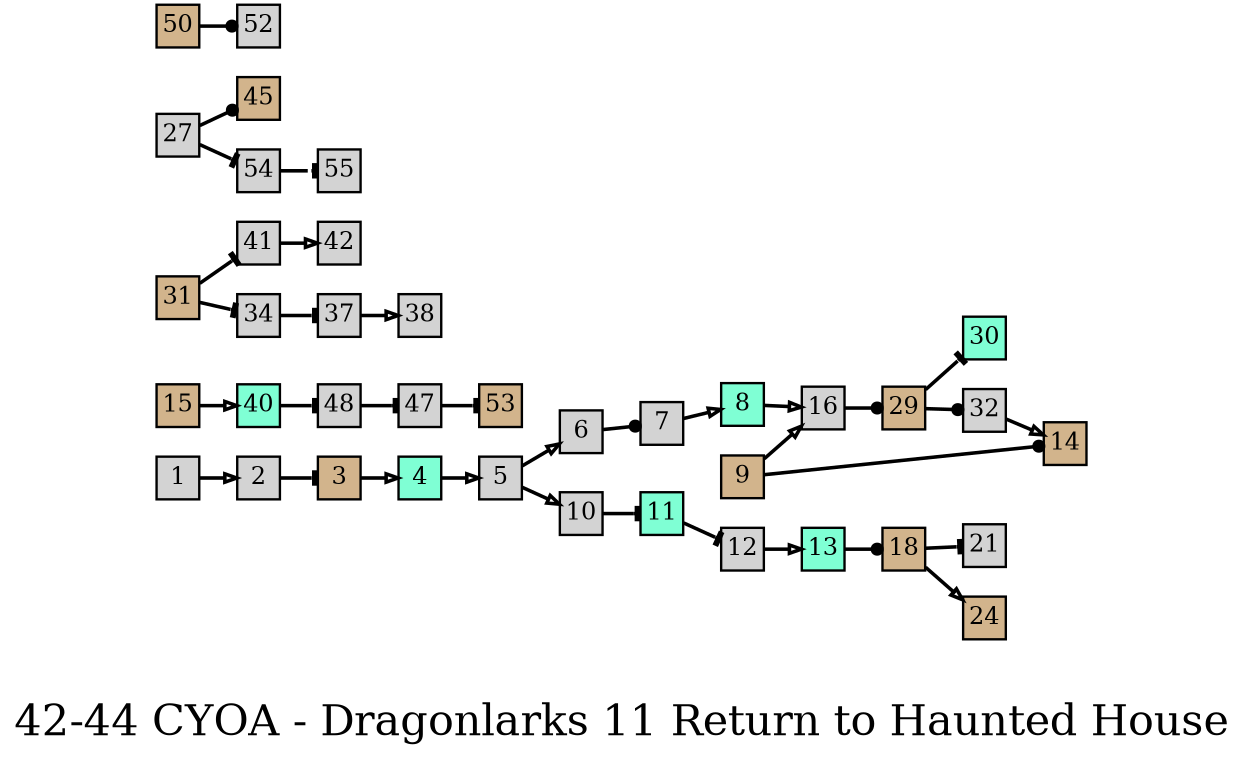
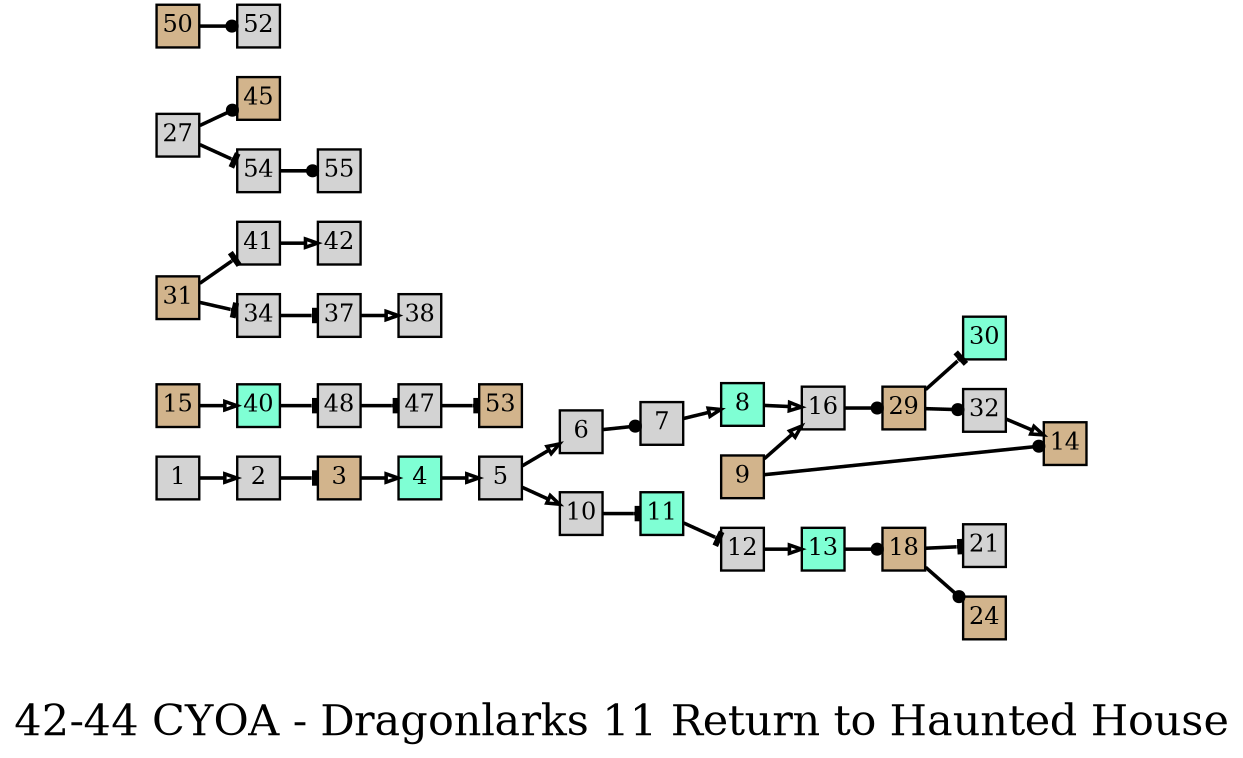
(294, 171) -> (294, 171)
(940, 580) -> (940, 580)
